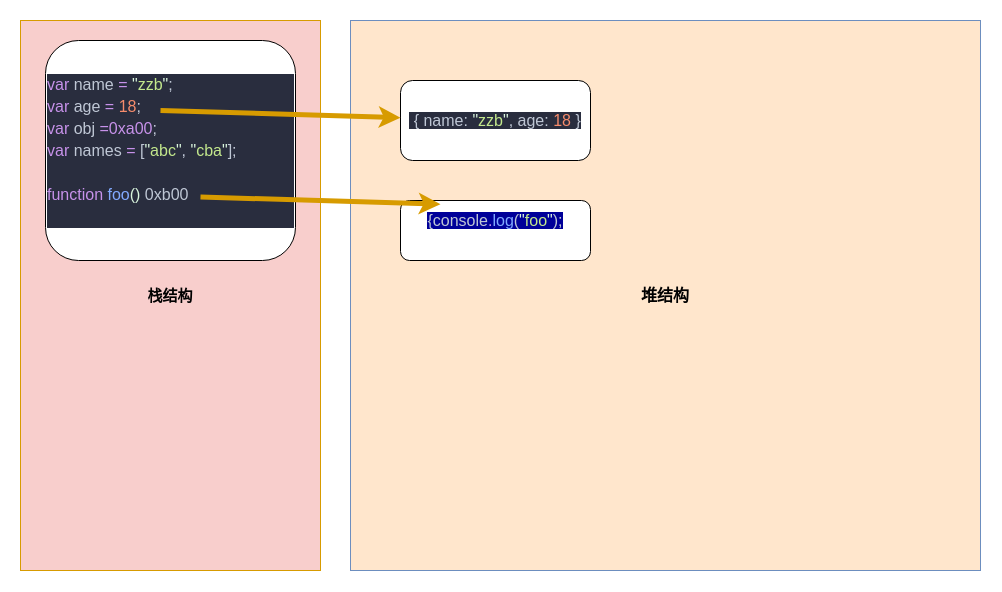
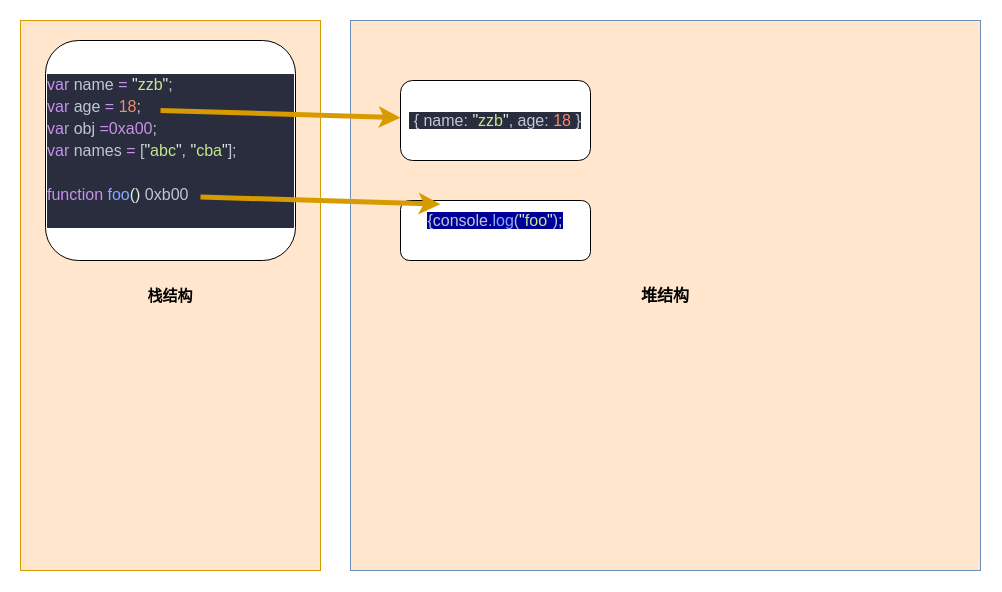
(171, 296) -> (171, 296)
